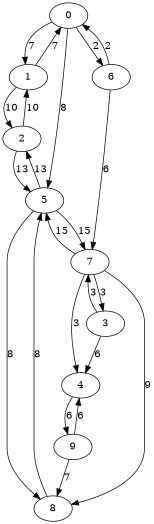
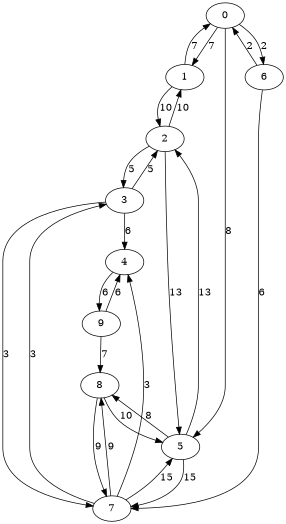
none -> (132, 160)
none -> (143, 173)
(38, 355) -> (126, 416)
none -> (93, 444)
